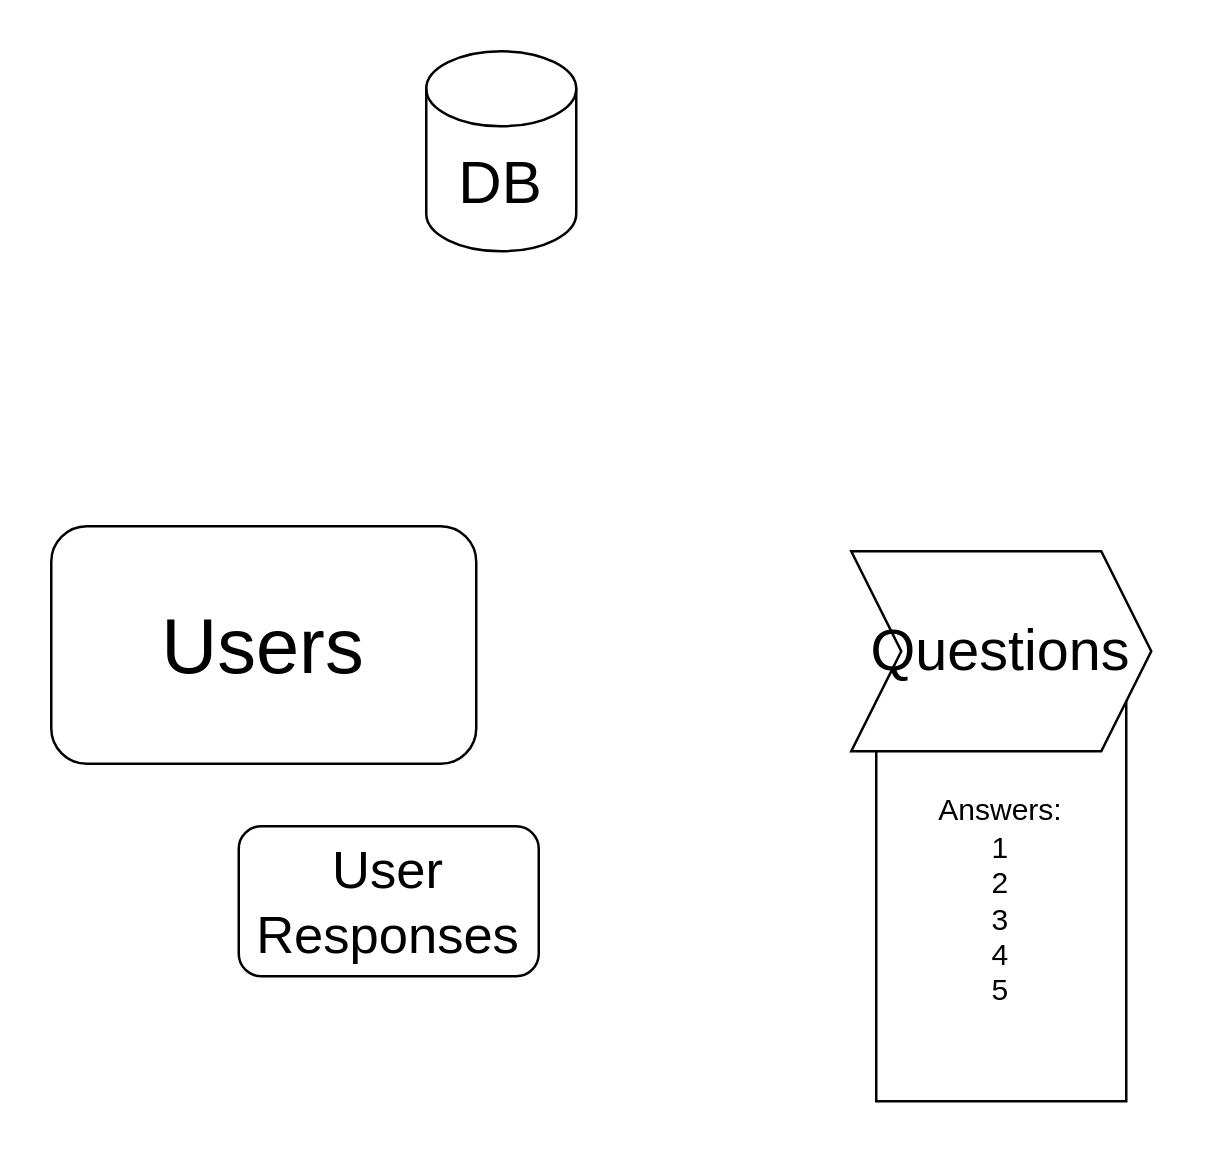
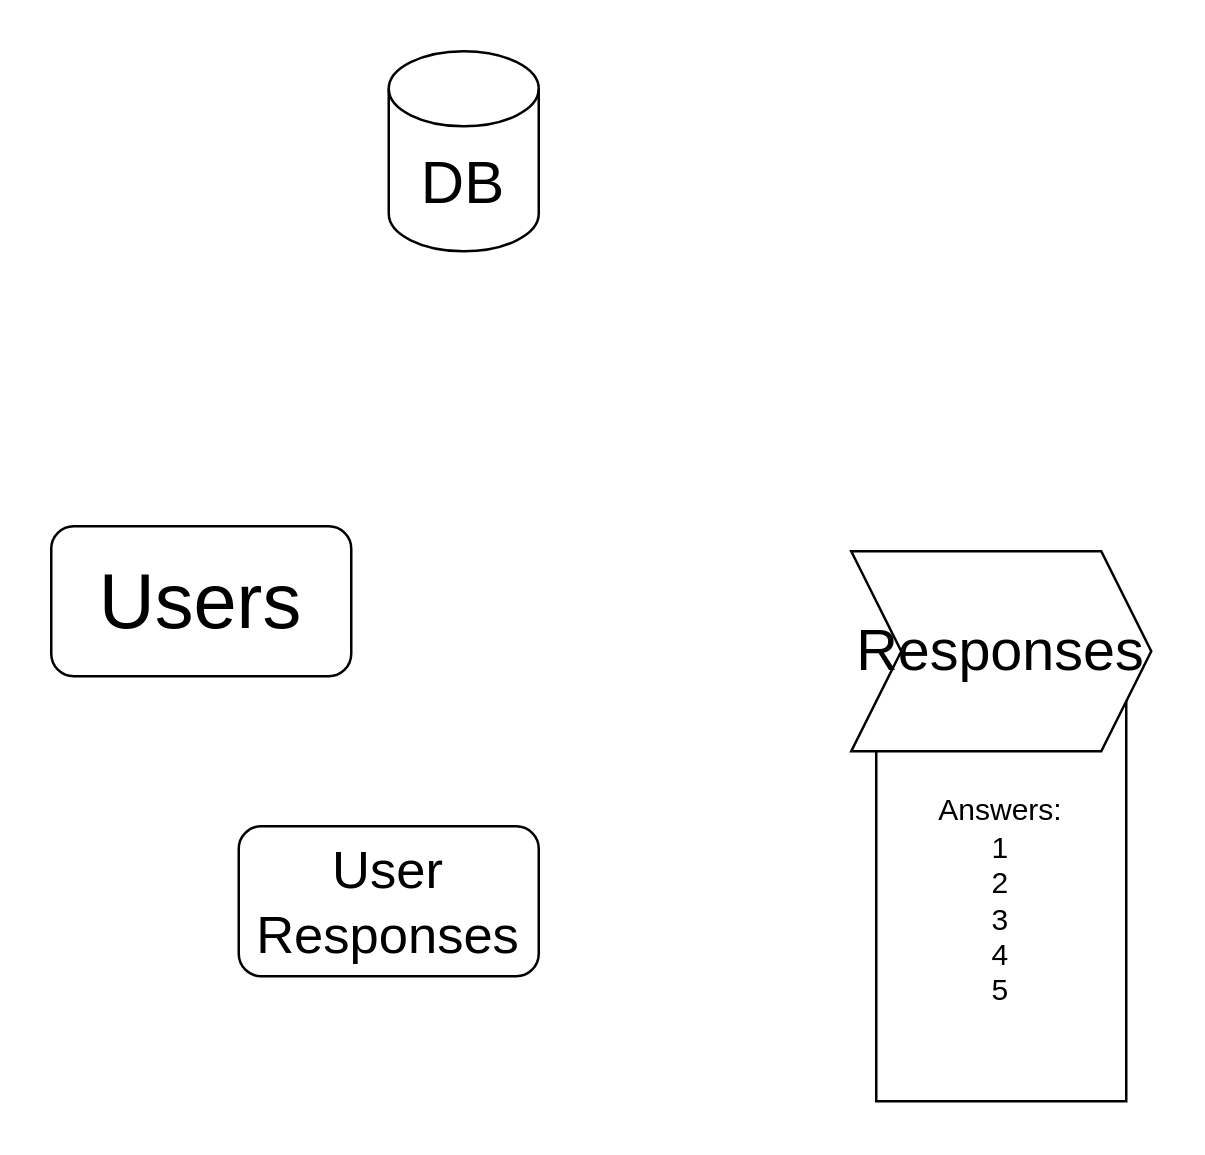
(501, 151) -> (464, 151)
(264, 645) -> (201, 601)
(1001, 651) -> (1001, 651)
